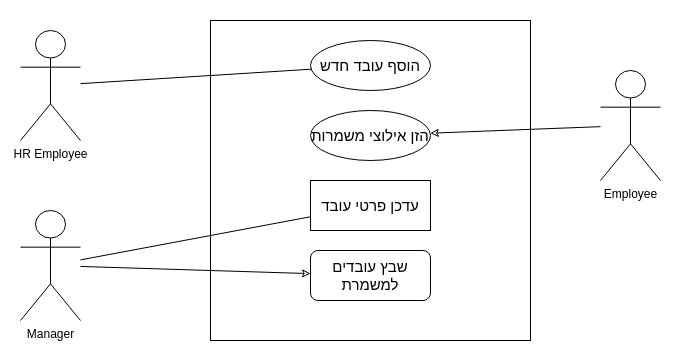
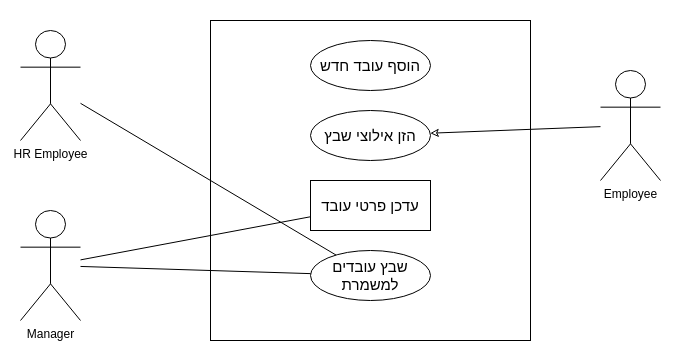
(195, 76) -> (208, 179)
(371, 136) -> (371, 136)
(302, 273) -> (306, 273)
(371, 276) -> (371, 276)
